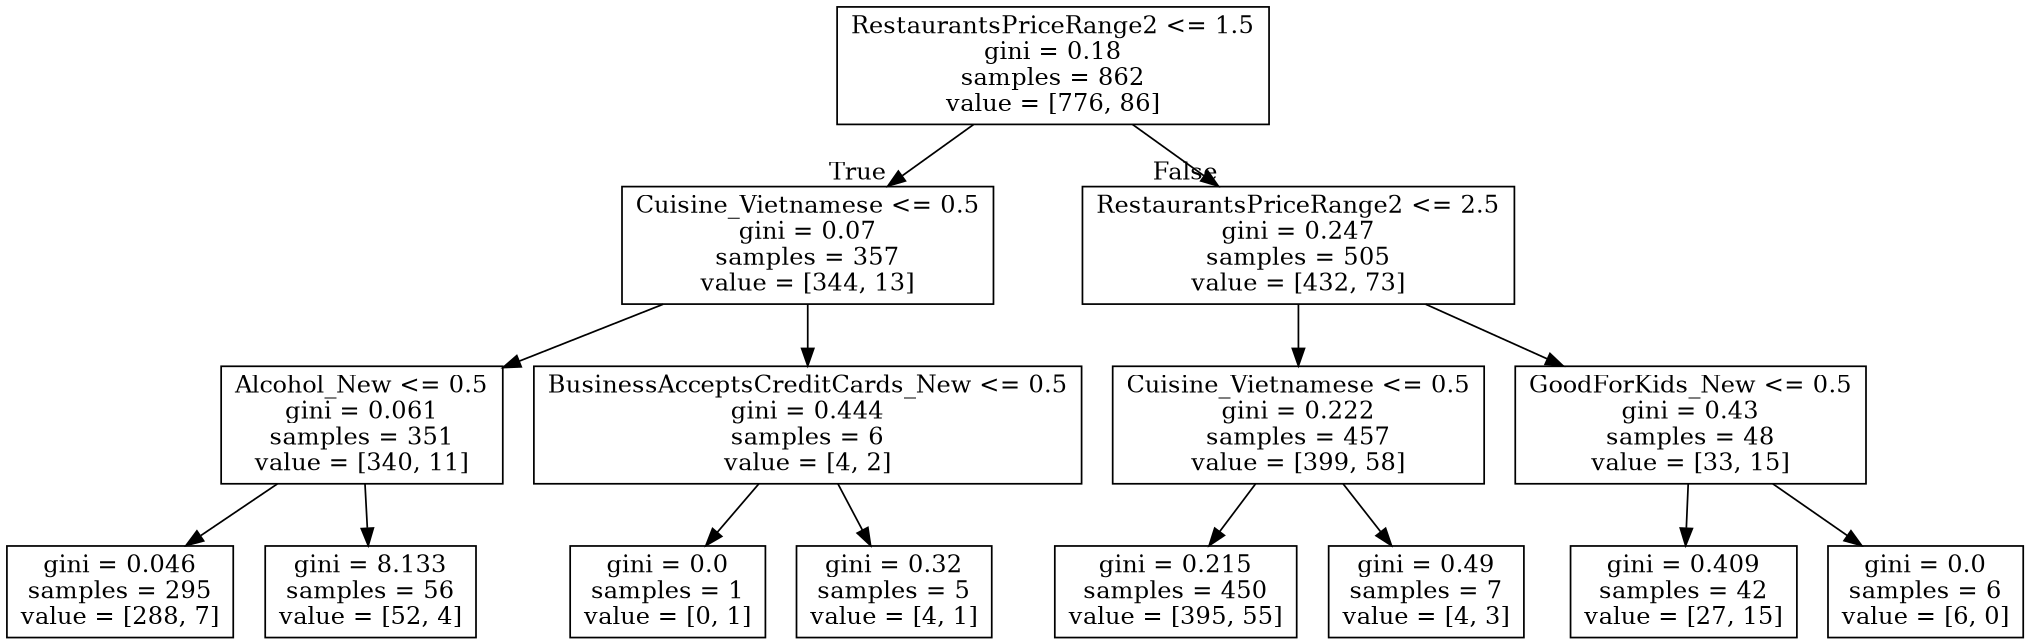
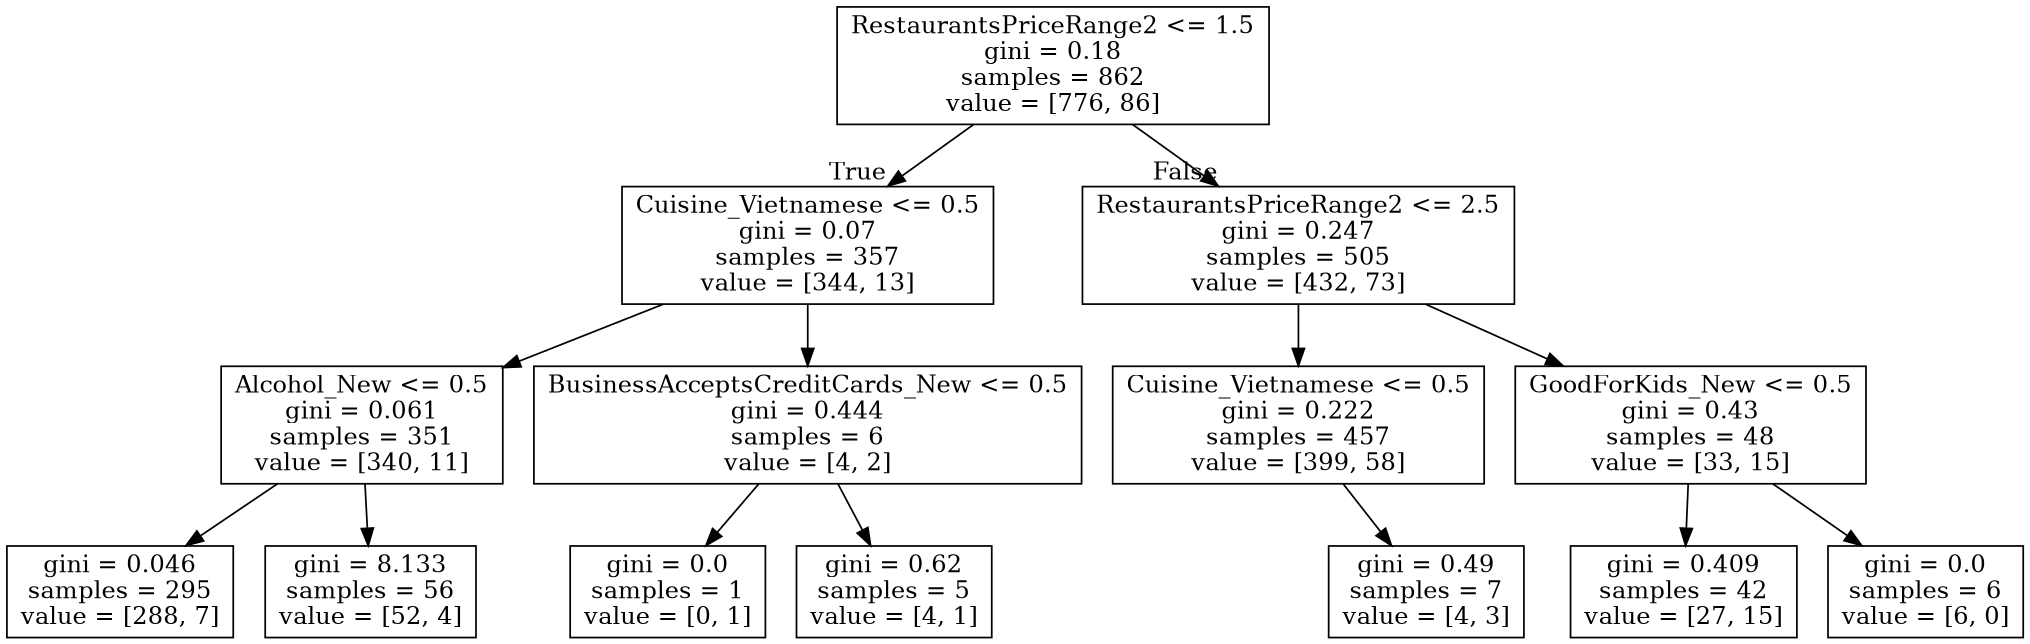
(894, 592) -> (894, 592)
(1176, 592) -> none
